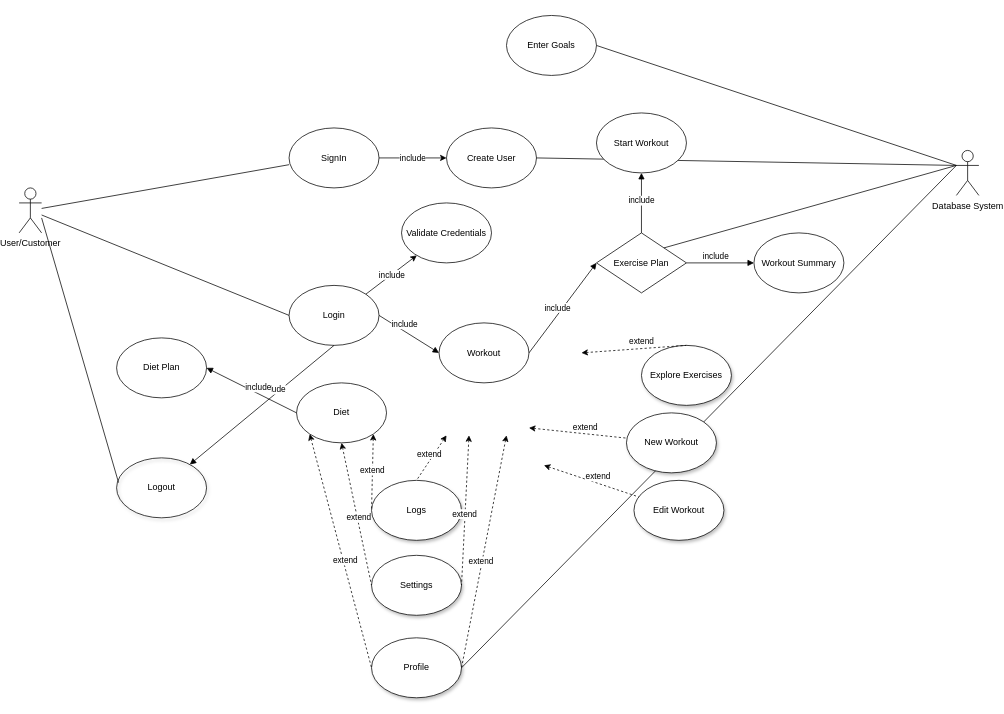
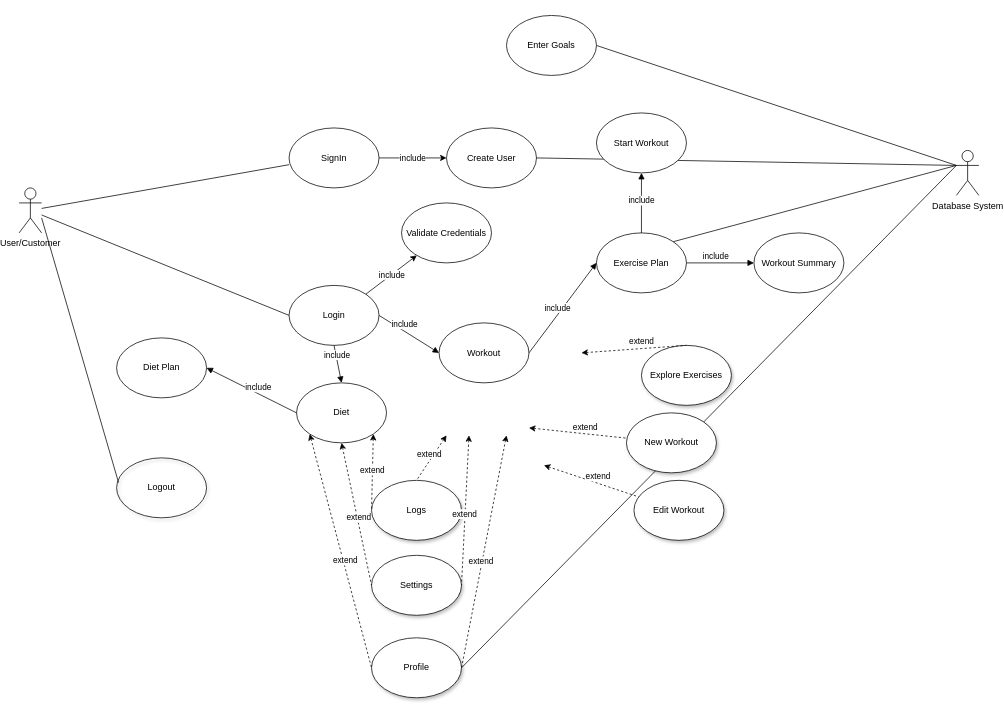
(642, 263) -> (642, 263)
(265, 403) -> (337, 361)
